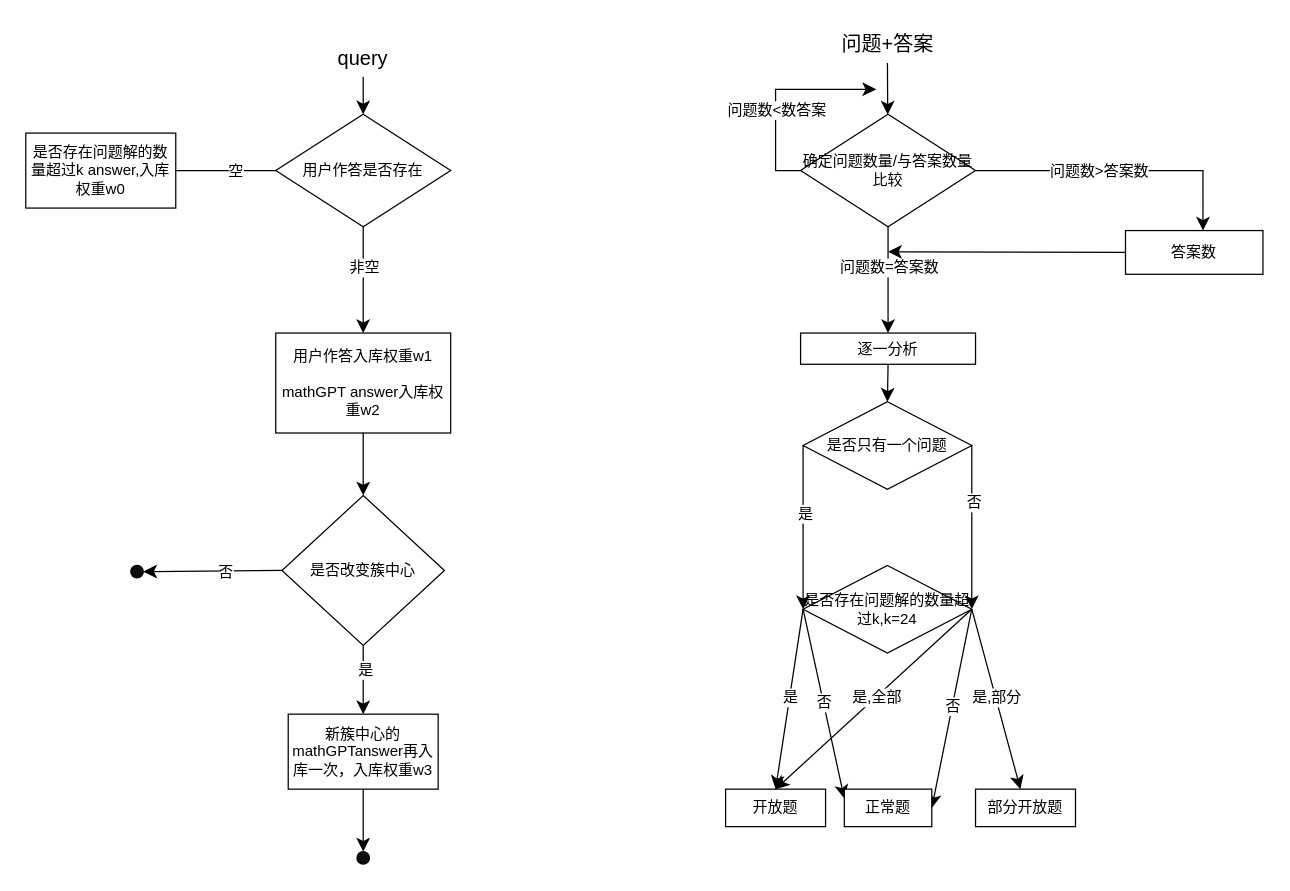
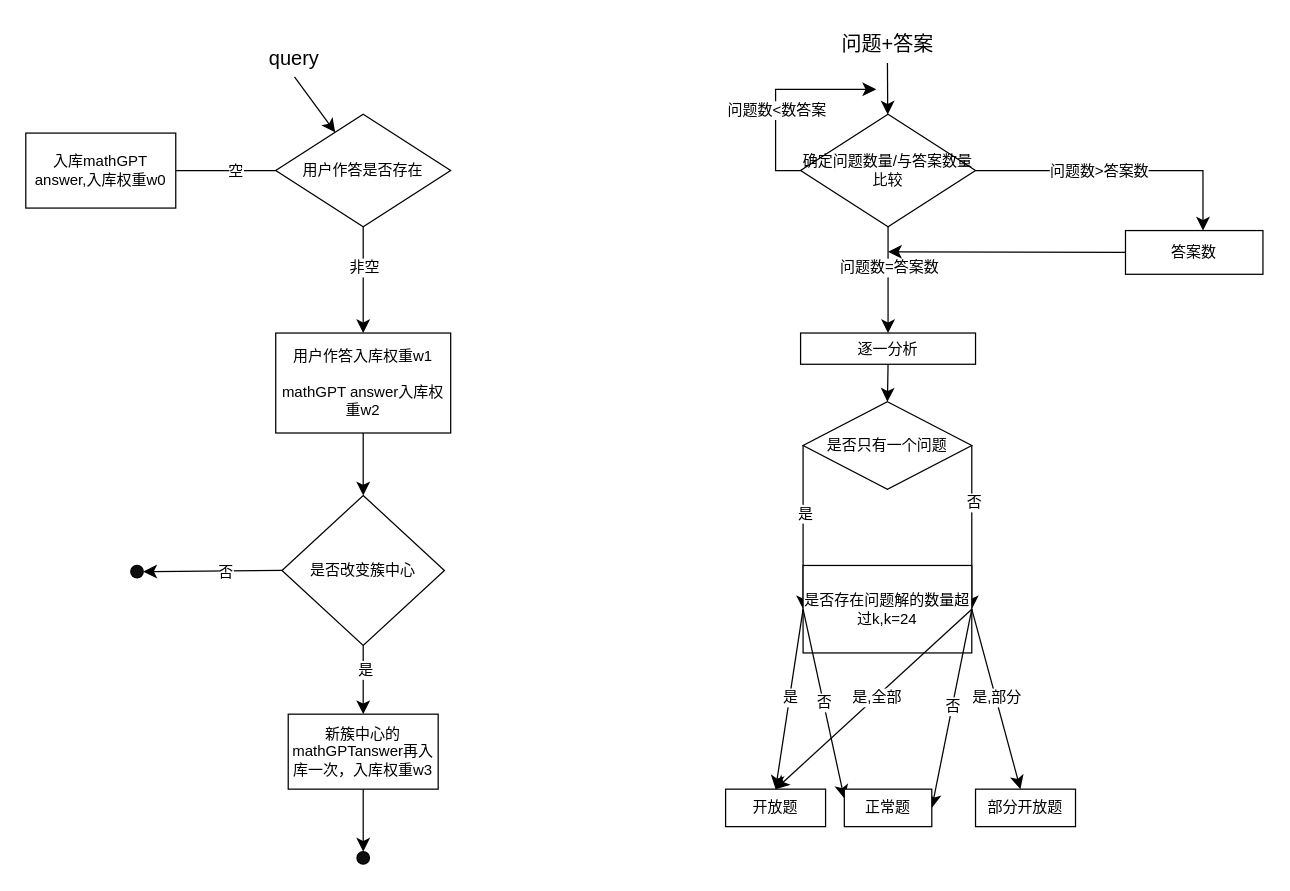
(363, 58) -> (294, 58)
(101, 171) -> (101, 171)
(888, 609) -> (888, 609)
